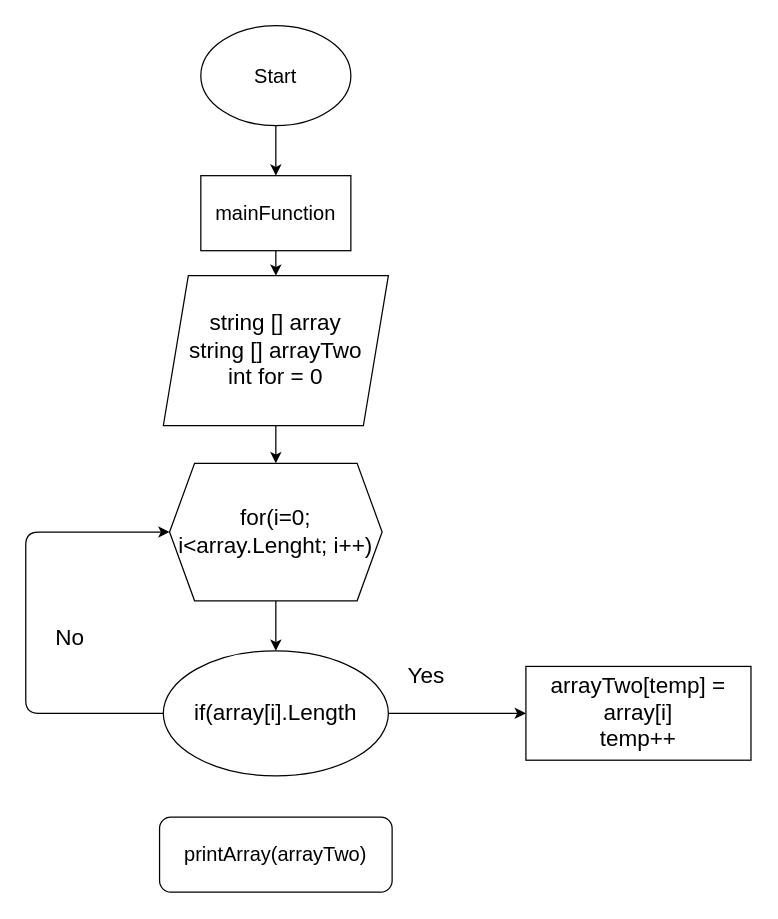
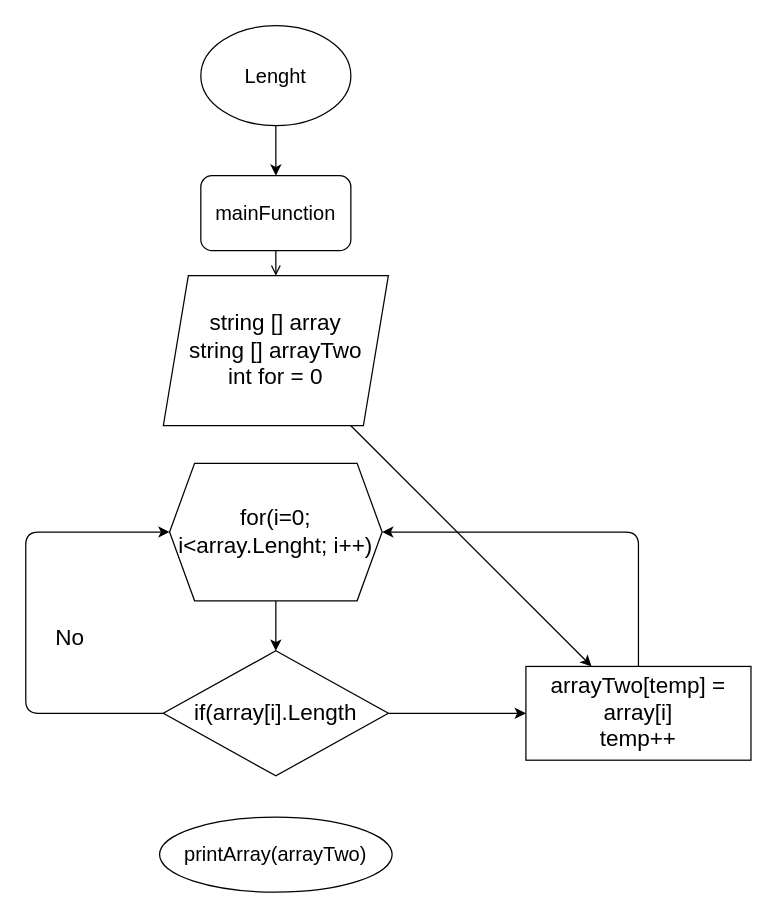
(276, 76) -> (276, 76)
(276, 213) -> (276, 213)
(276, 266) -> (276, 268)
(276, 440) -> (468, 543)
none -> (575, 532)
(426, 676) -> none
(276, 713) -> (276, 713)
(276, 854) -> (276, 854)
